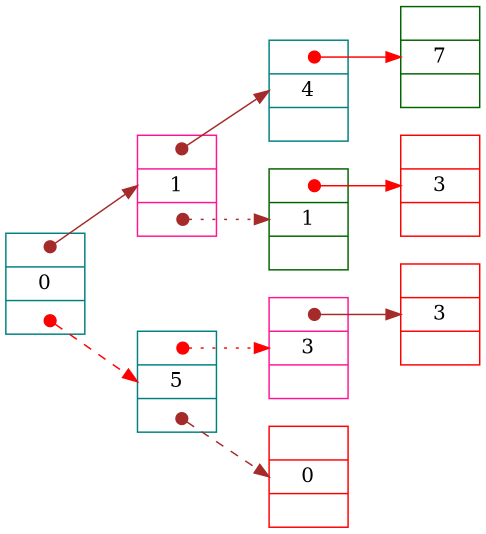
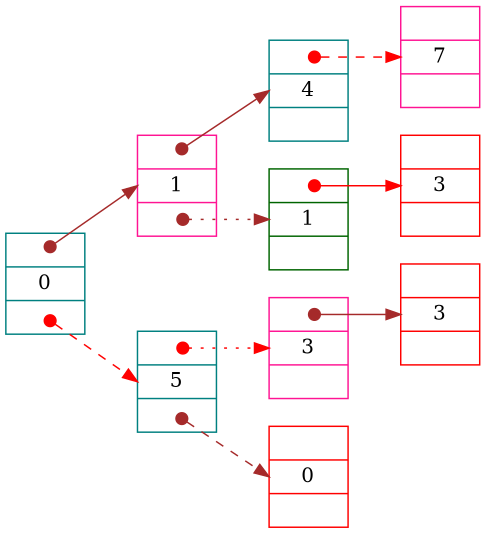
(353, 57) -> (353, 57)
(440, 57) -> (440, 57)
